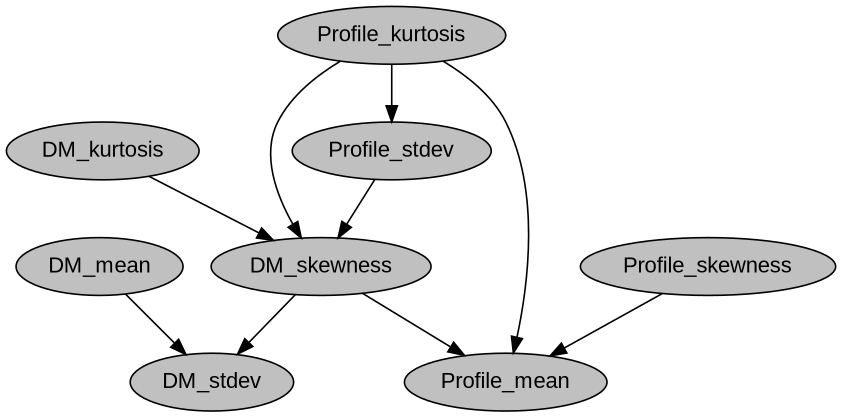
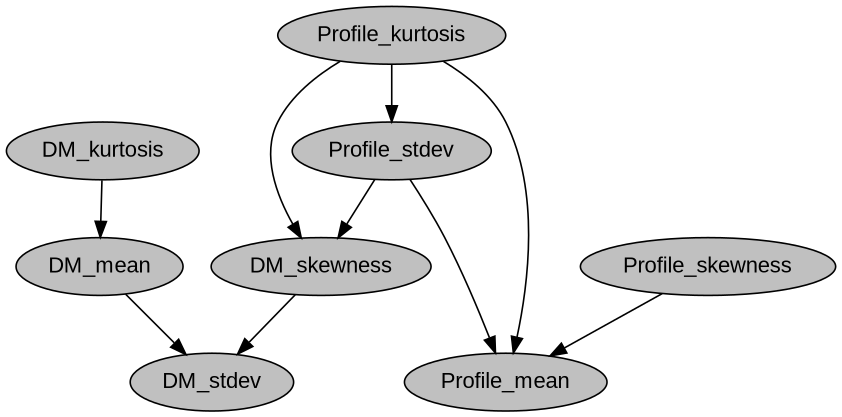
(204, 205) -> (101, 201)
(406, 320) -> (454, 256)
